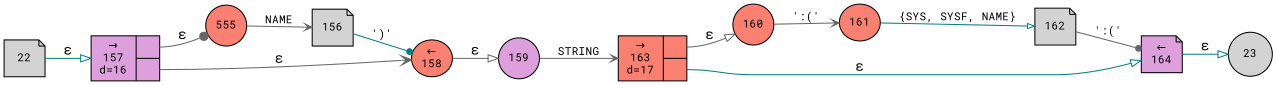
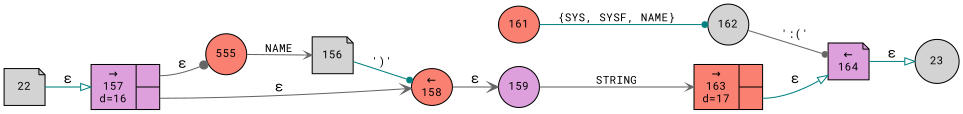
(954, 24) -> (621, 25)
(753, 25) -> none
(1055, 27) -> (728, 25)
(470, 58) -> (470, 87)
